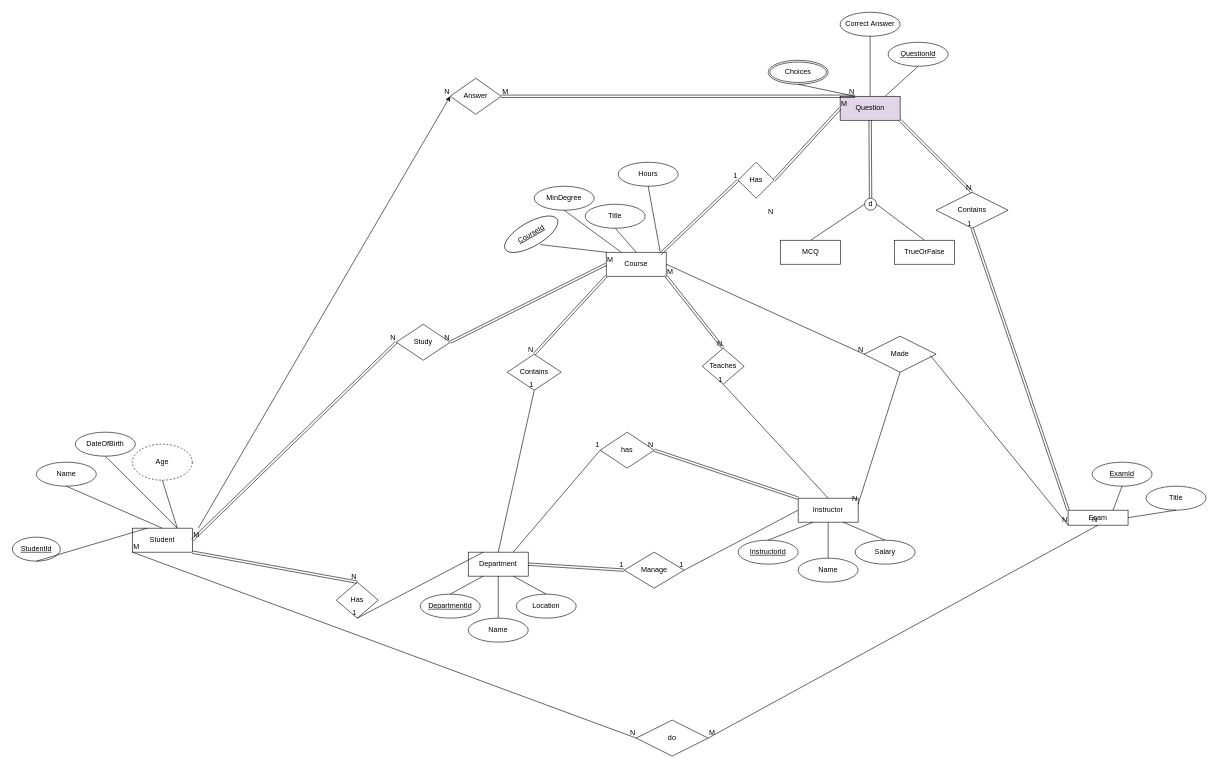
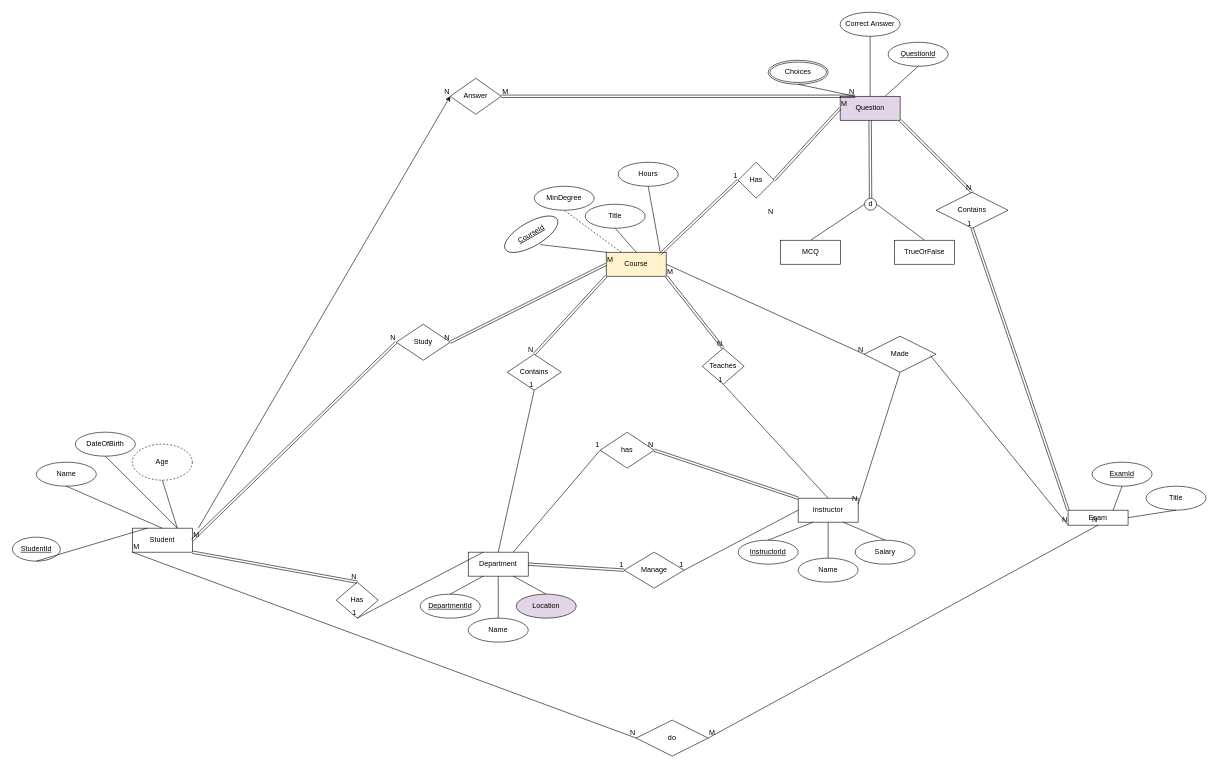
(593, 231) -> (593, 231)
(636, 264) -> (636, 264)
(546, 606) -> (546, 606)
